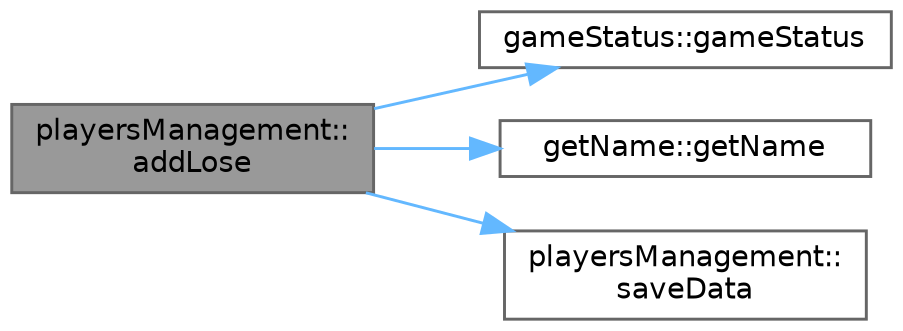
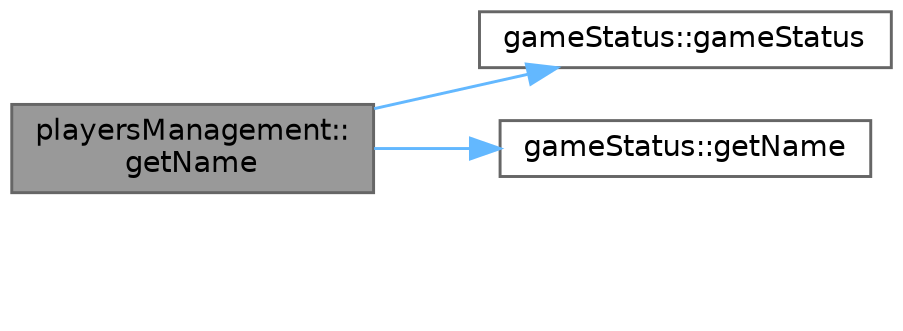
(193, 149) -> (193, 149)
(685, 149) -> (685, 149)
(685, 275) -> none
